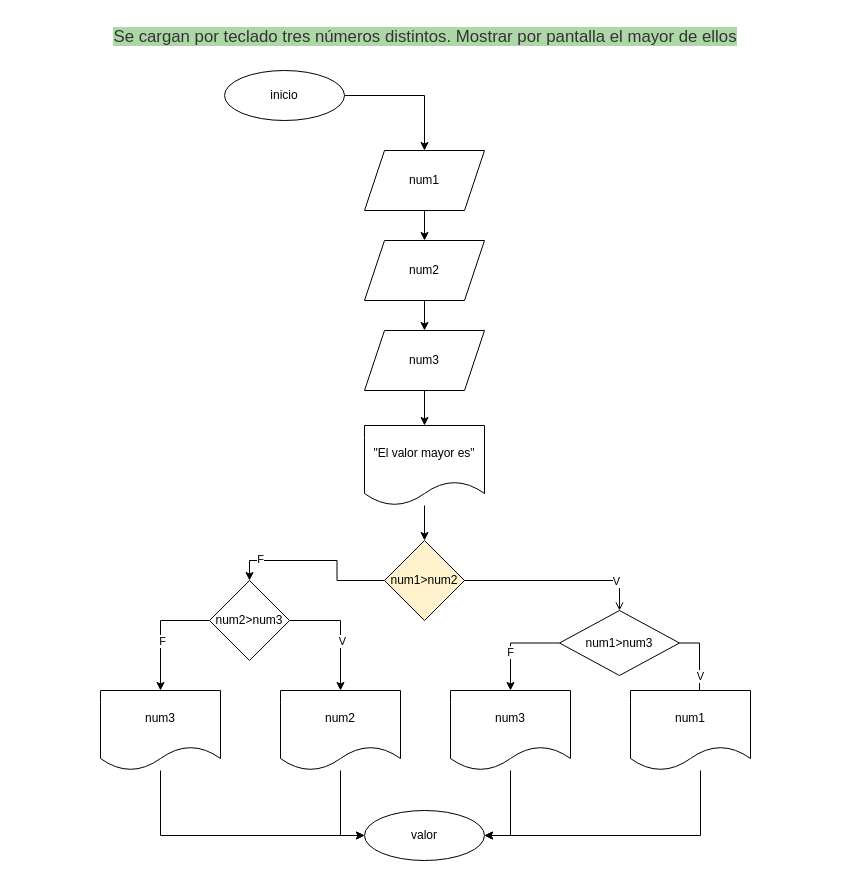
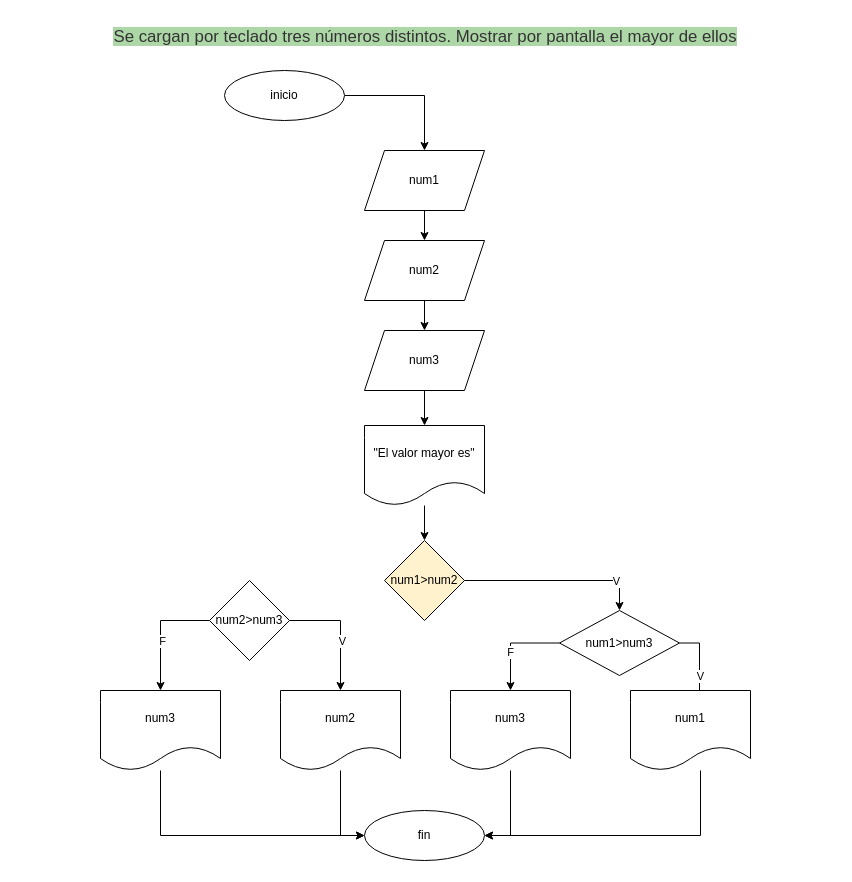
(321, 561) -> none
(620, 603) -> (620, 602)
(425, 836) -> (425, 836)
